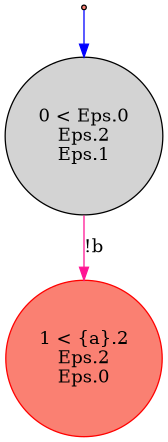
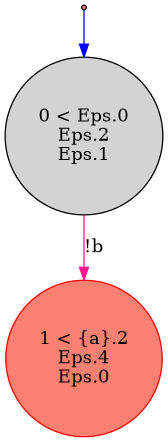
(84, 358) -> (84, 358)
